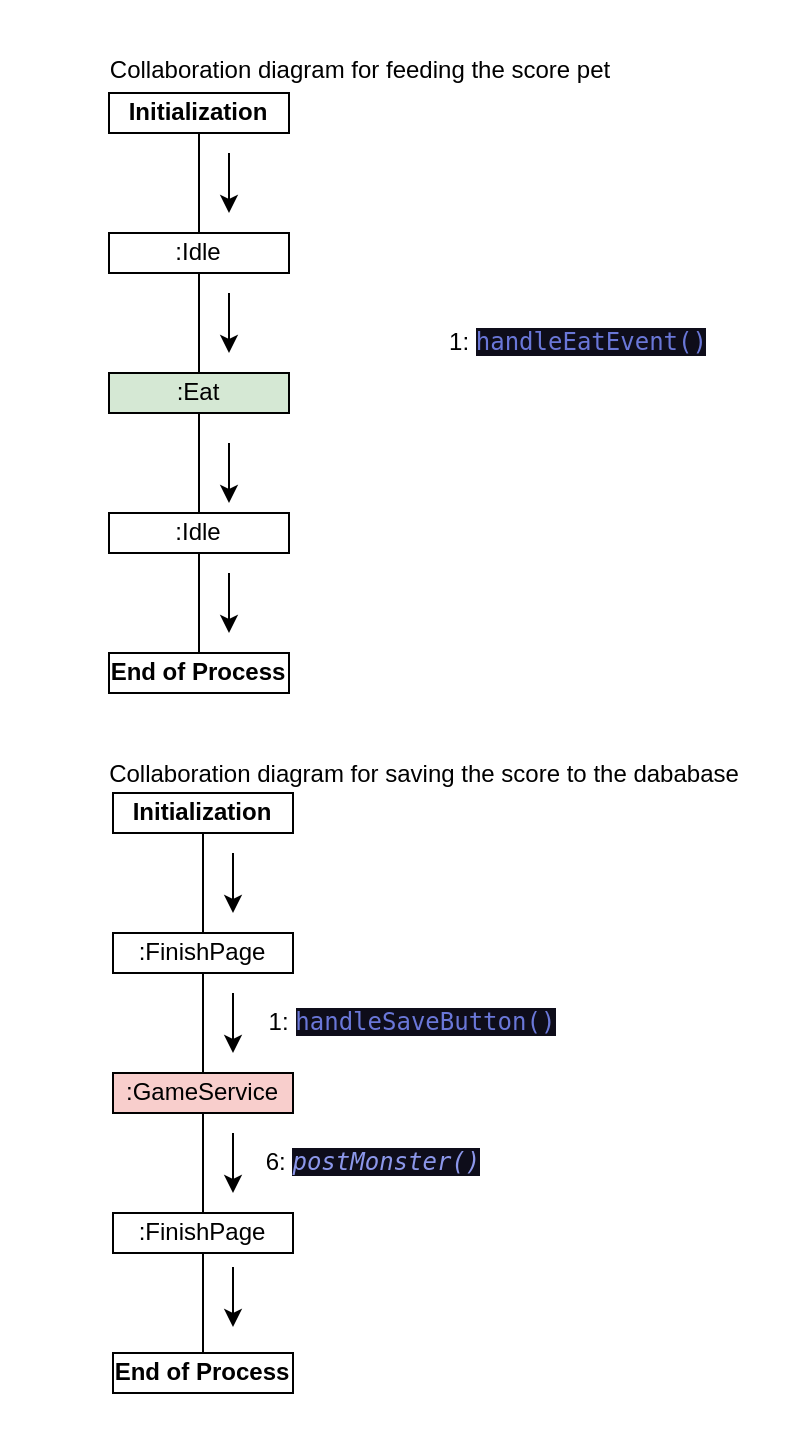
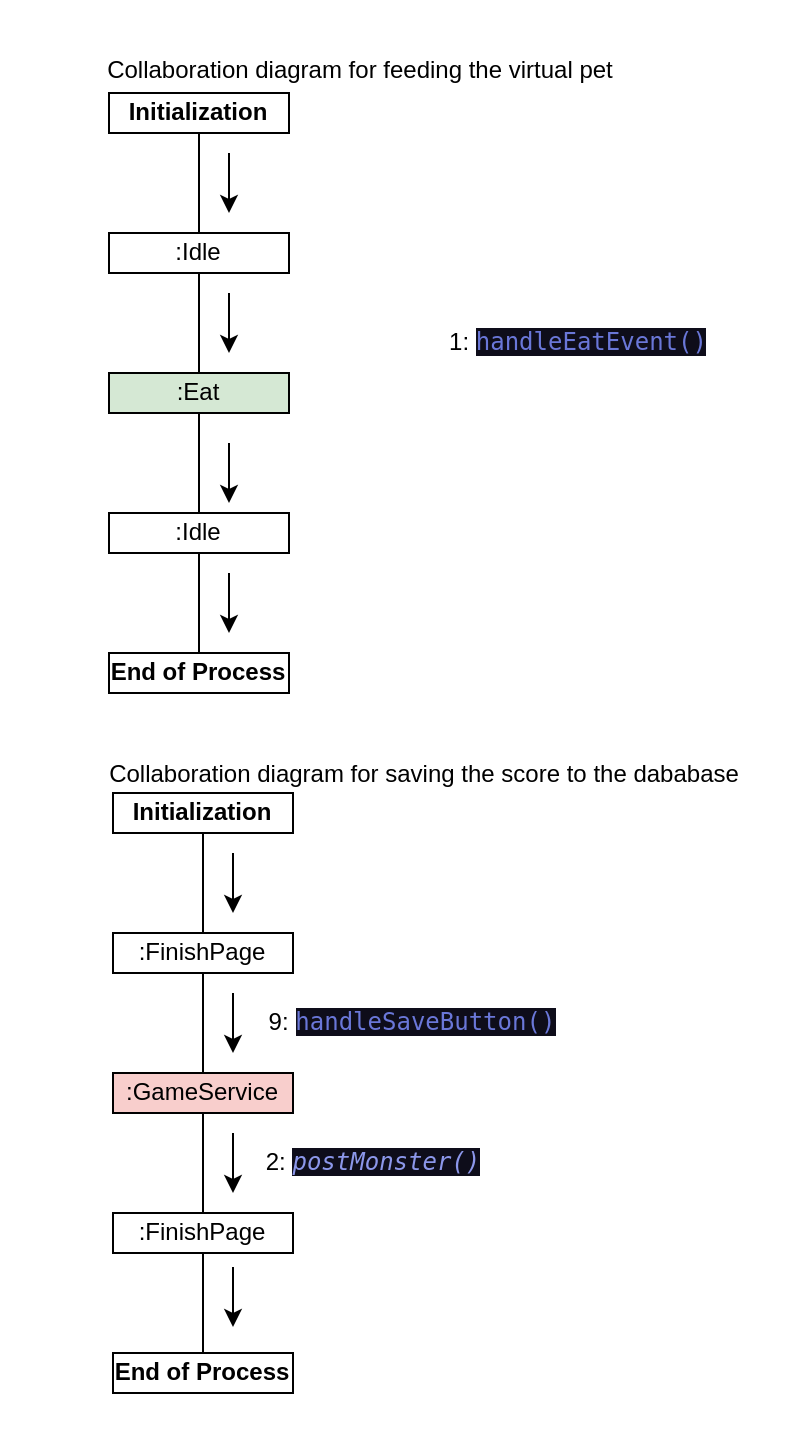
(361, 71) -> (361, 71)
(413, 1023) -> (413, 1023)
(374, 1163) -> (374, 1163)
